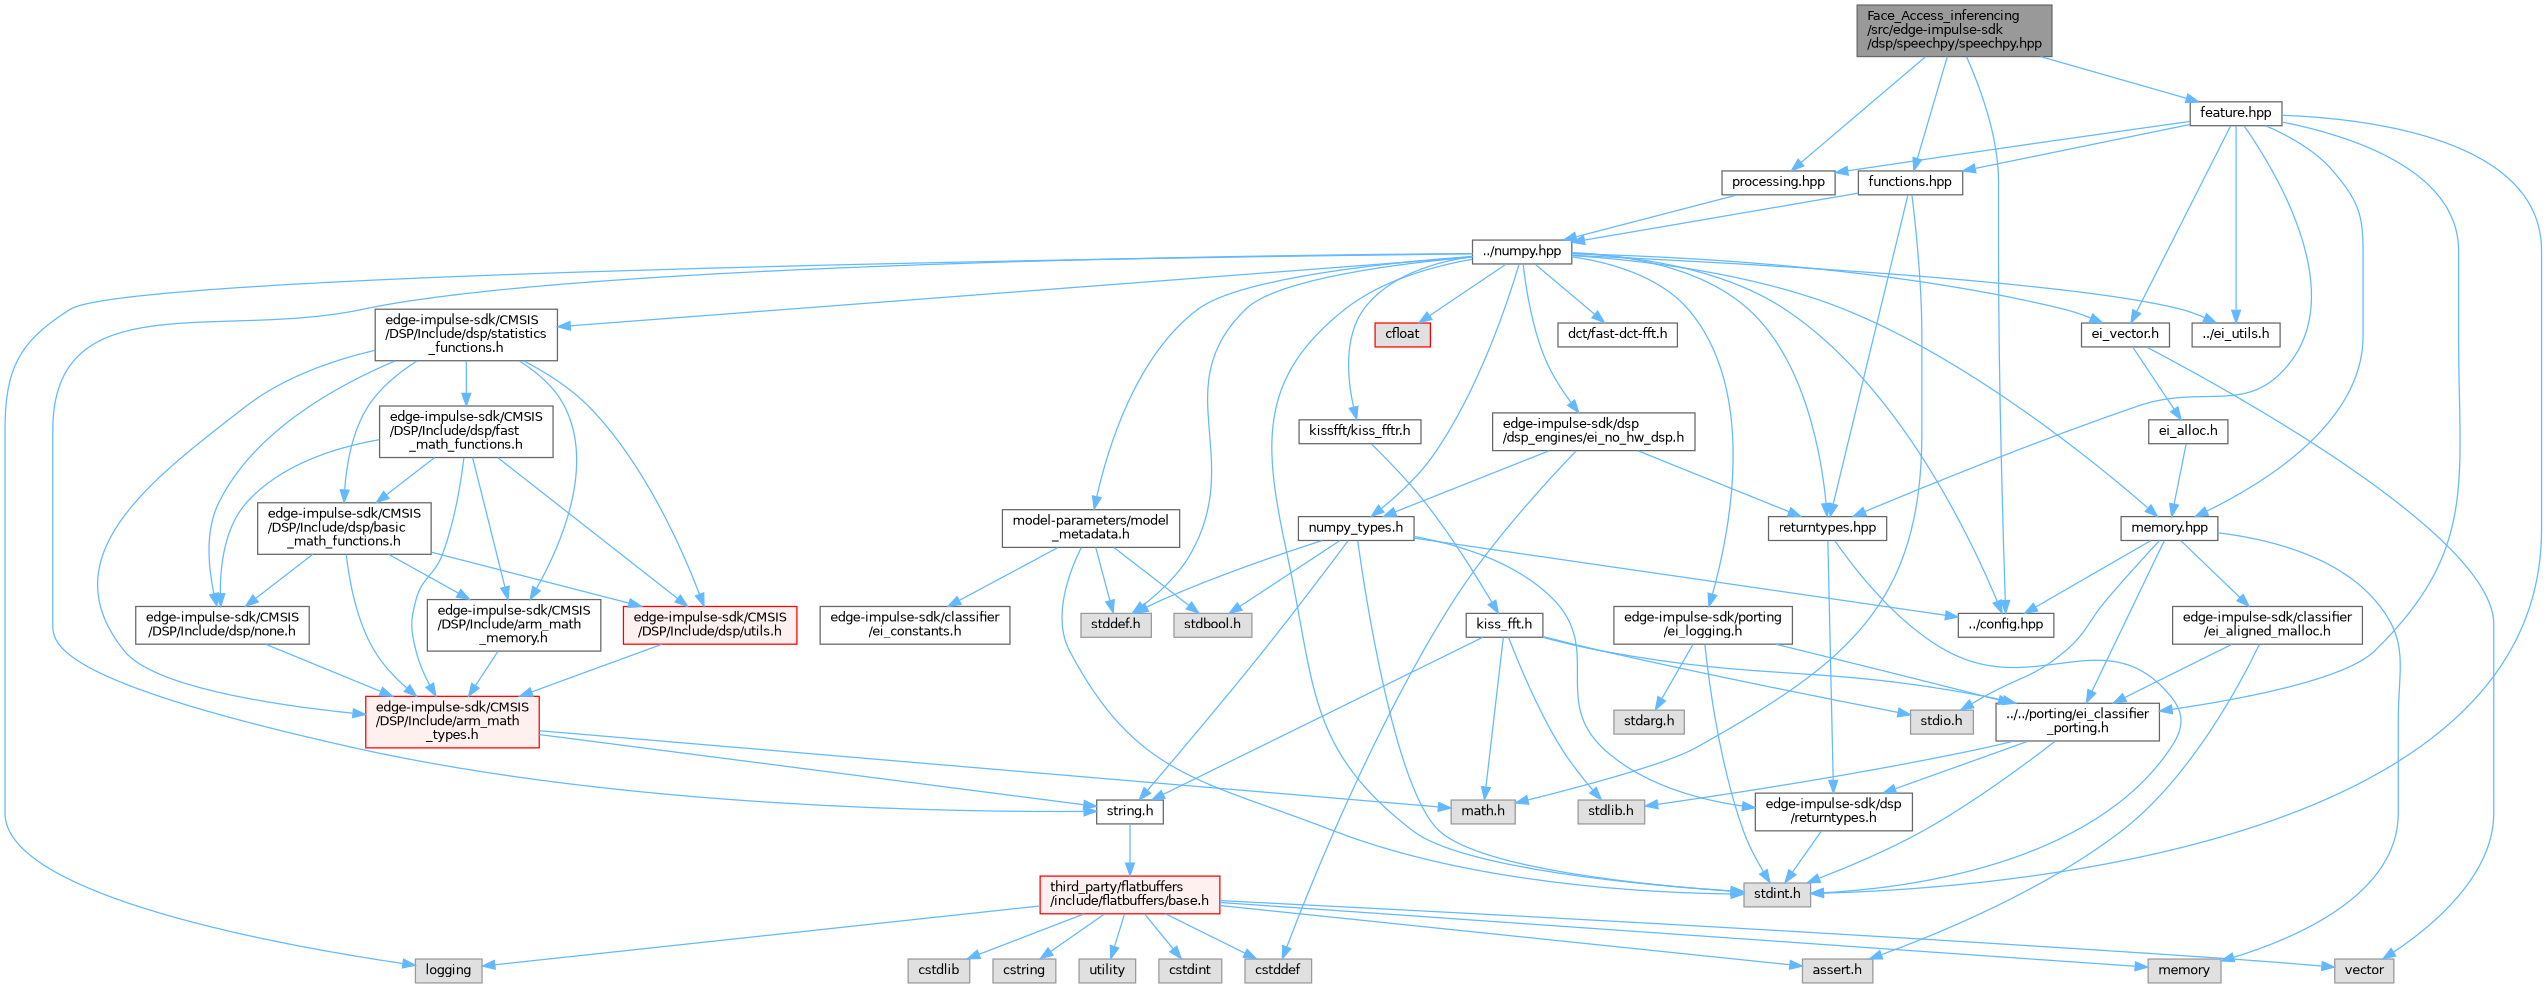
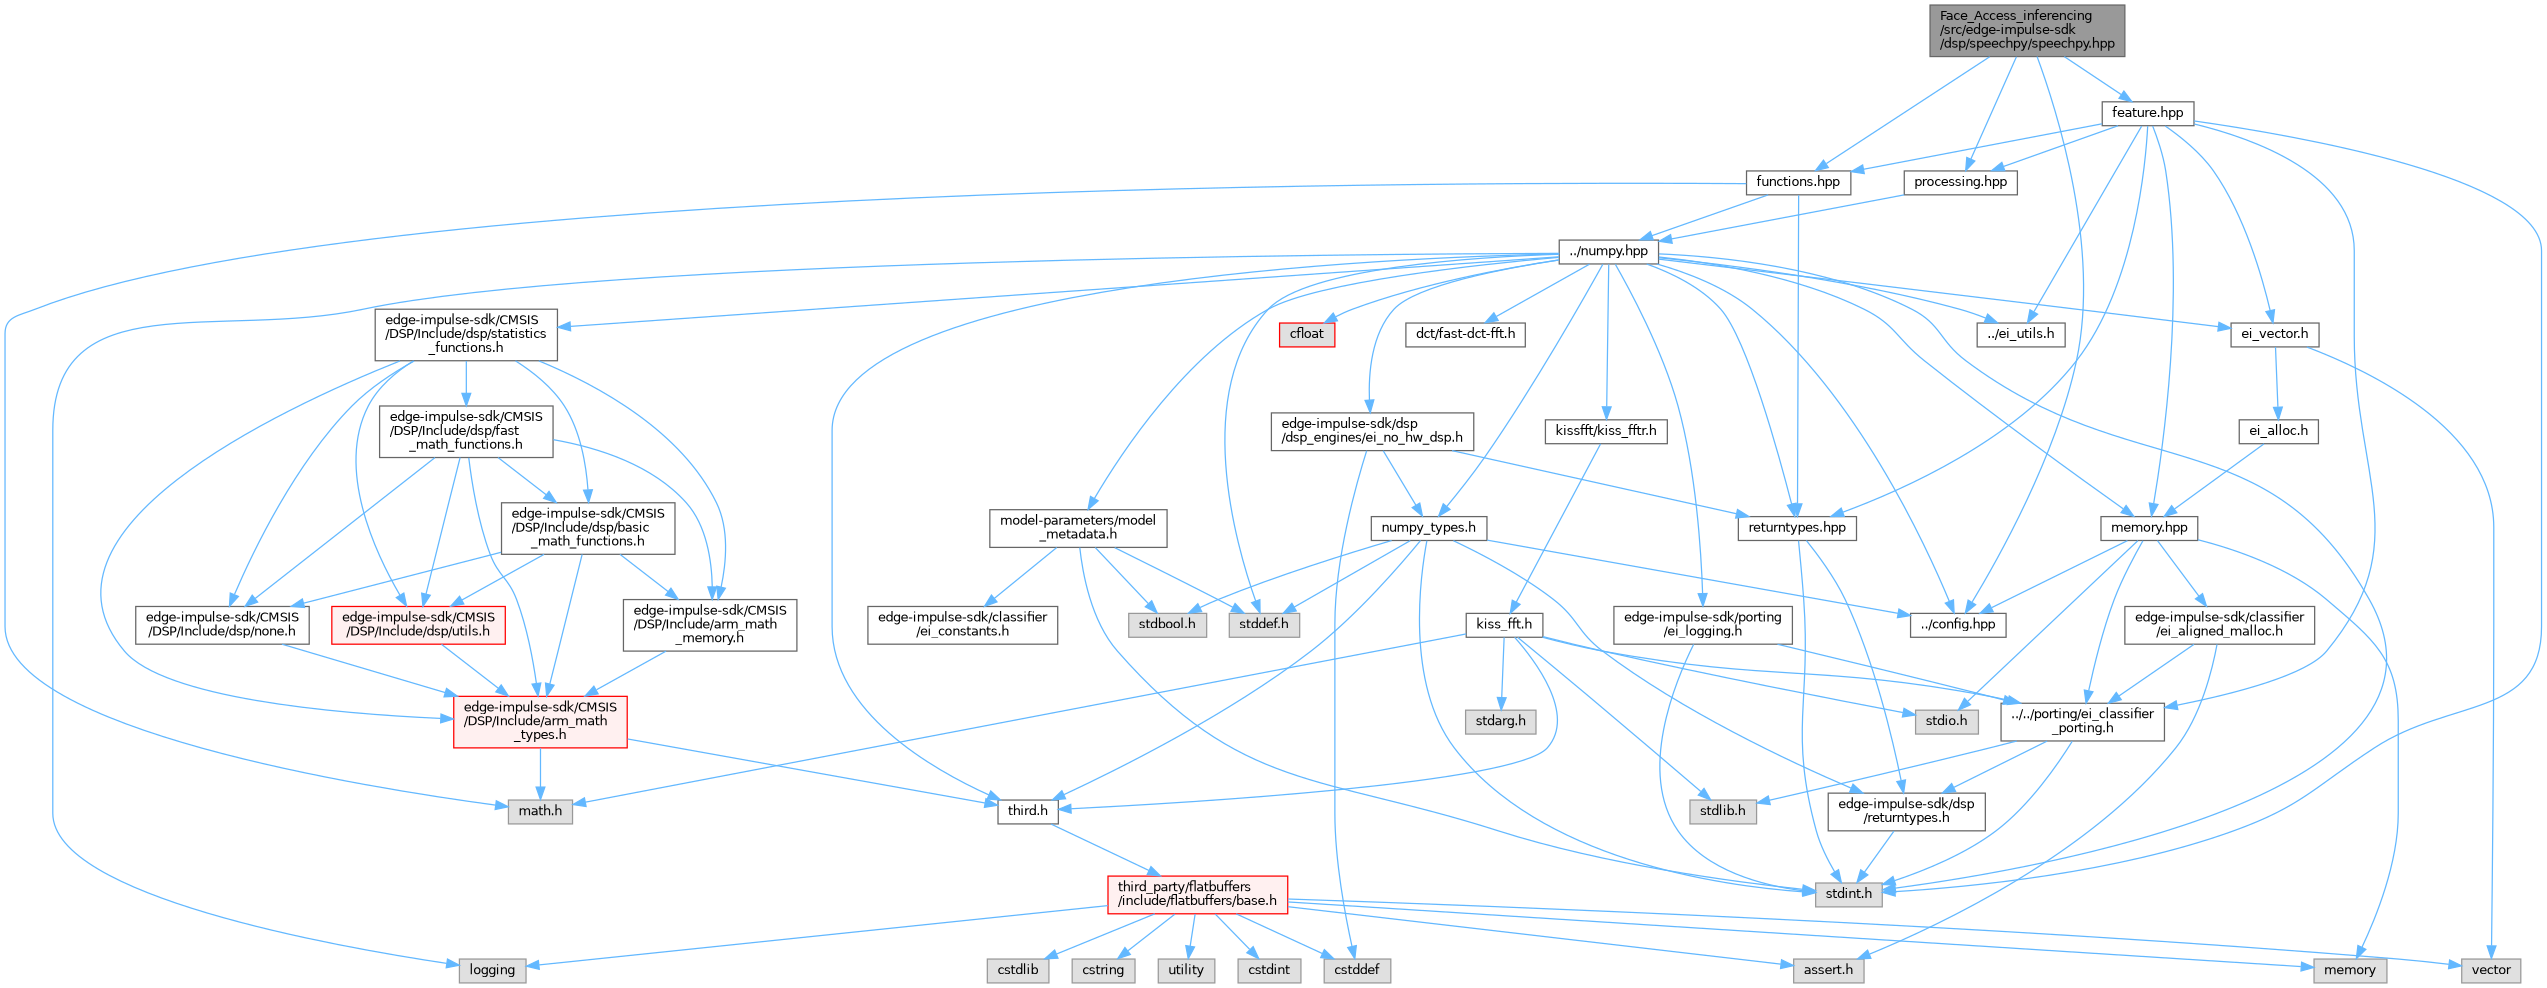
(1675, 675) -> (1503, 667)
(1130, 812) -> (1028, 812)
